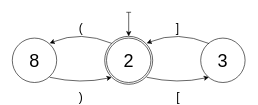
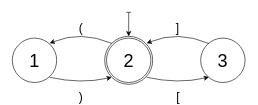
(35, 60) -> (35, 60)
